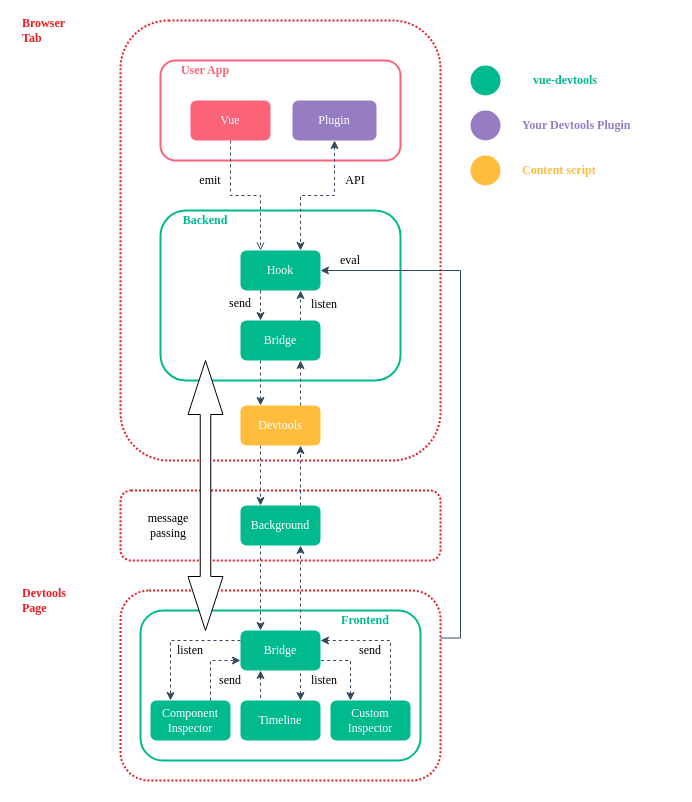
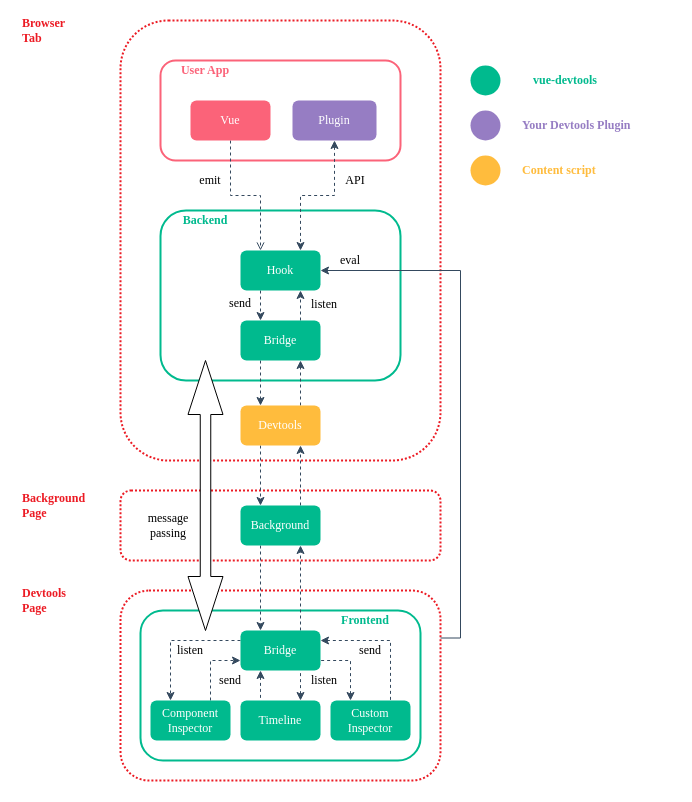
none -> (66, 506)
